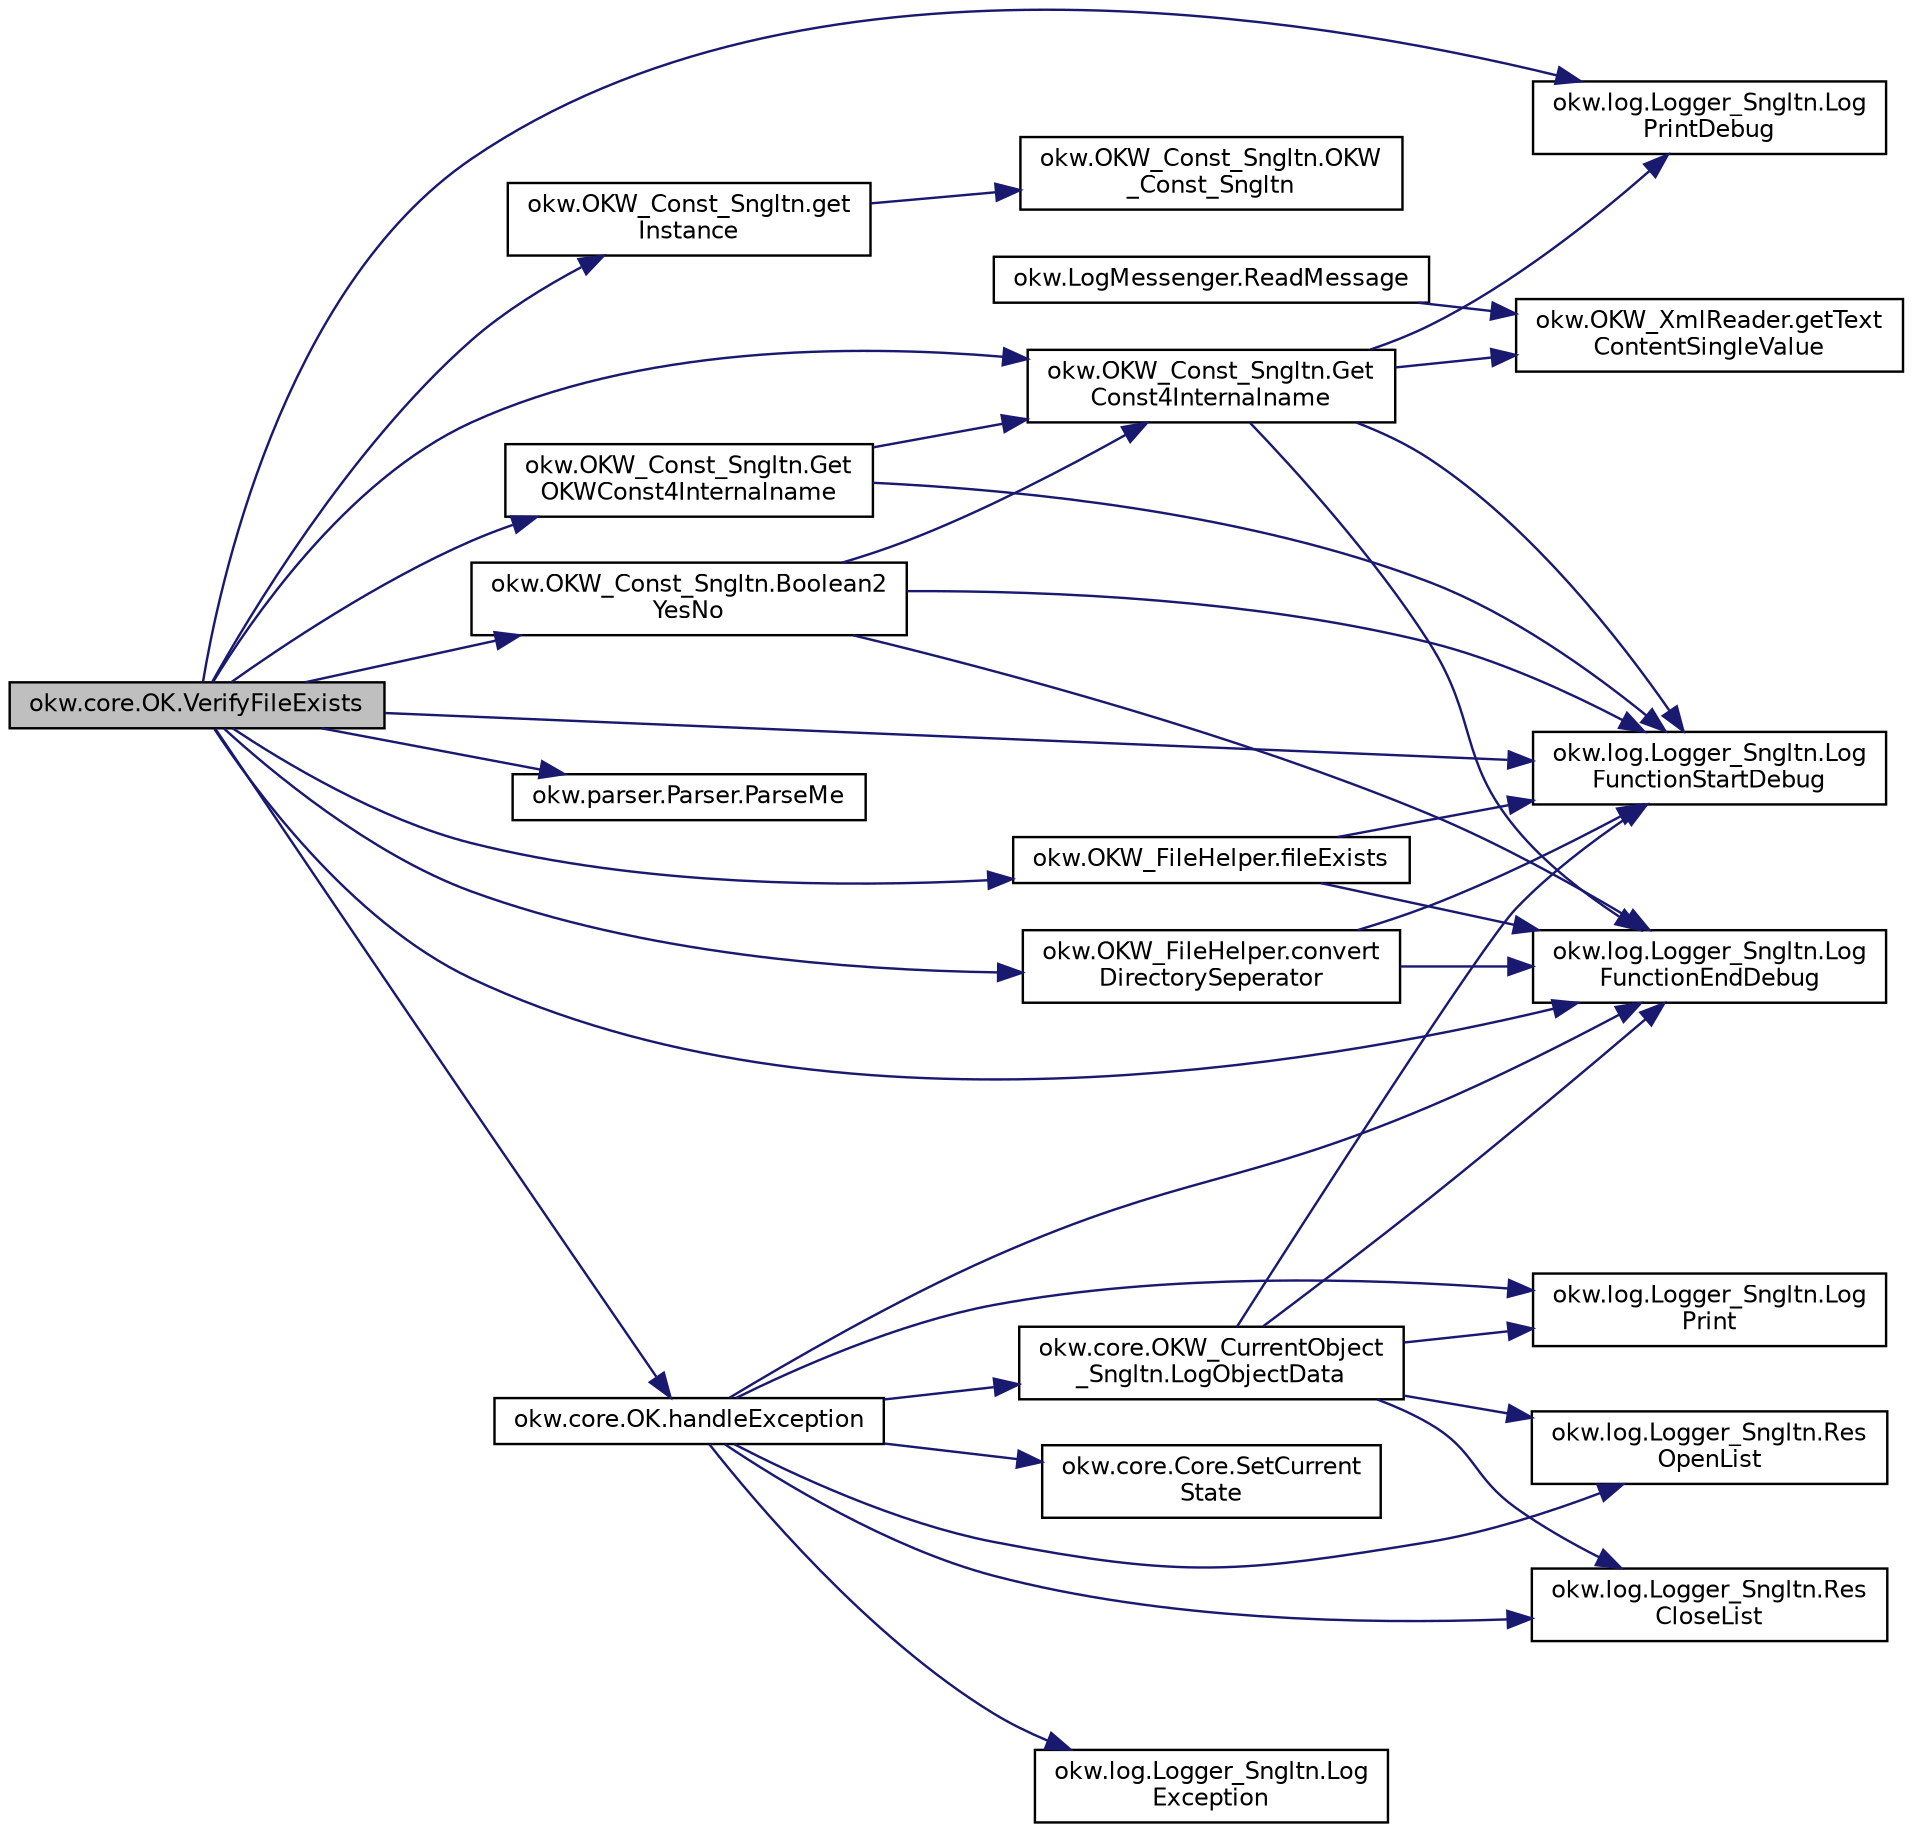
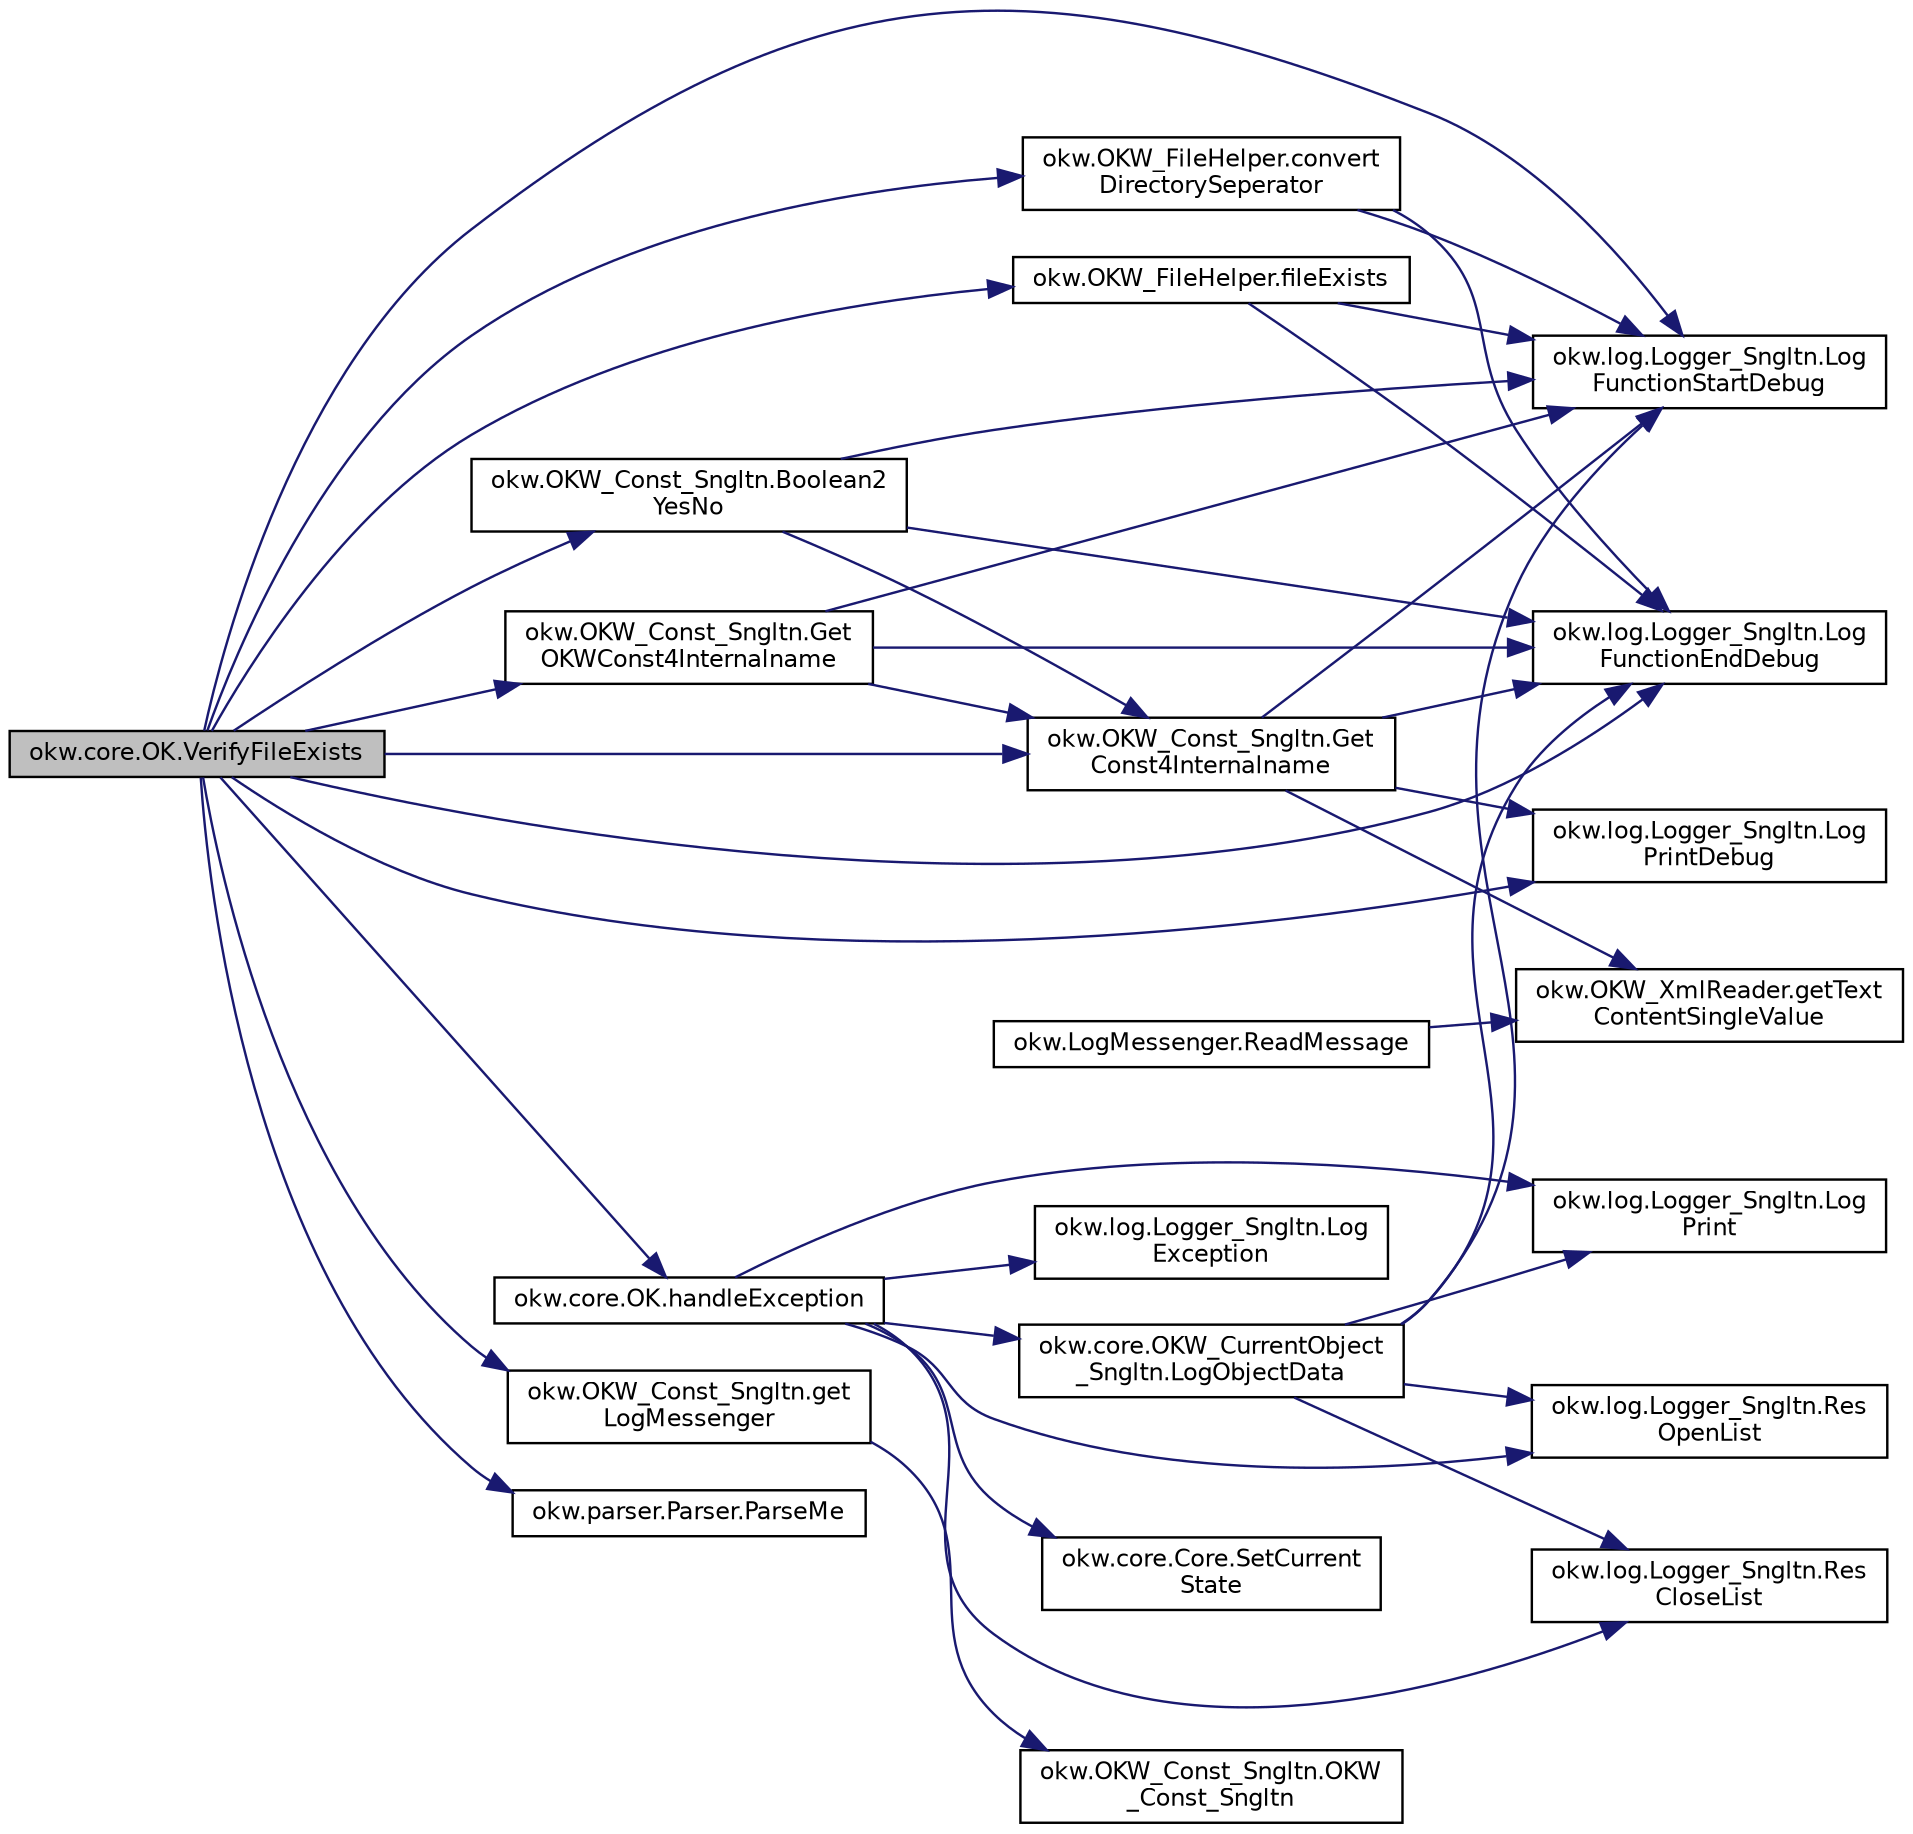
(689, 219) -> (689, 1407)
(1168, 1193) -> (1191, 648)
